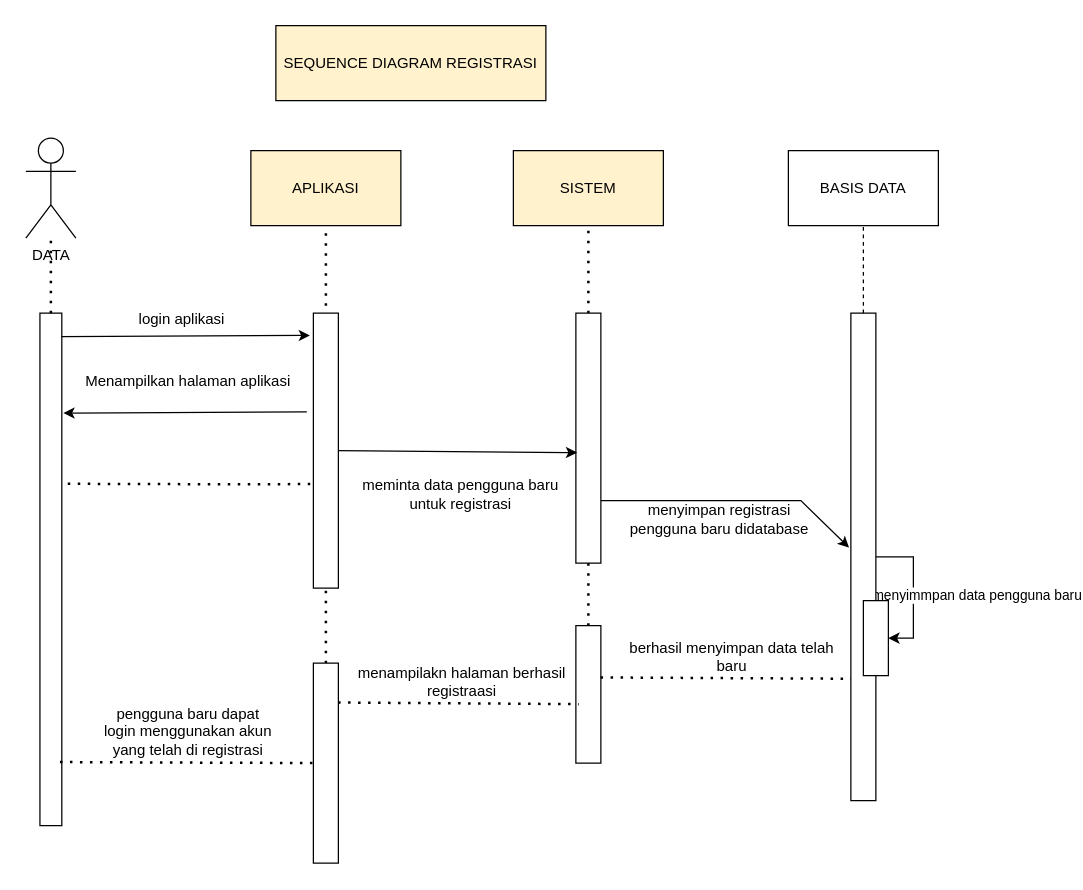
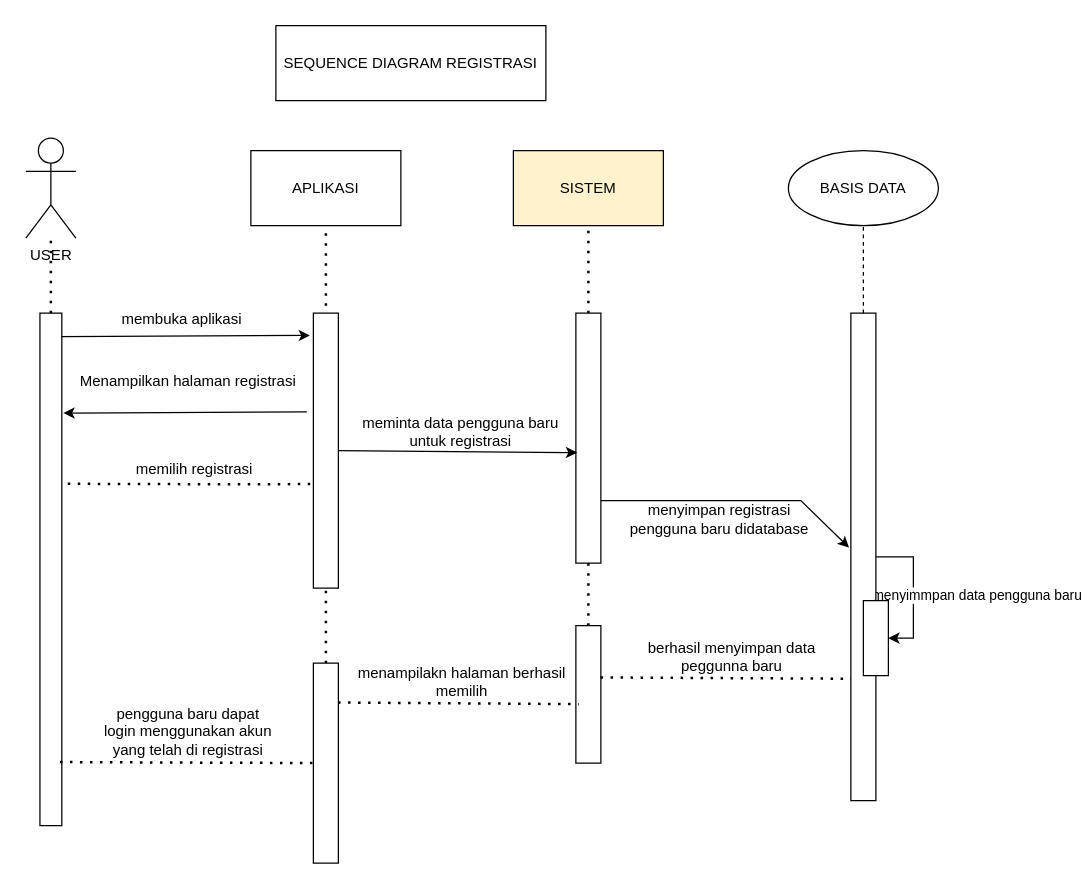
(411, 63) -> (411, 63)
(326, 188) -> (326, 188)
(863, 188) -> (863, 188)
(51, 256) -> (51, 256)
(182, 319) -> (182, 319)
(188, 382) -> (188, 382)
none -> (194, 469)
(461, 494) -> (461, 432)
(732, 657) -> (732, 657)
(462, 682) -> (462, 682)
